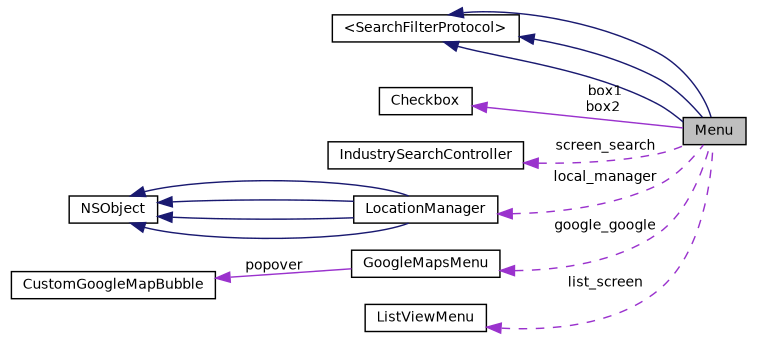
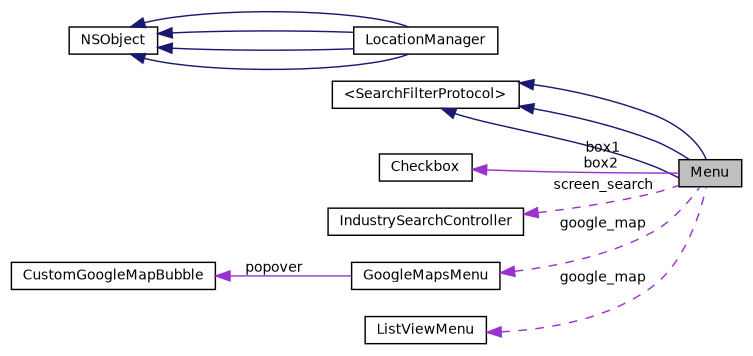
(616, 200) -> none
(603, 226) -> (601, 224)
(603, 283) -> (601, 278)
